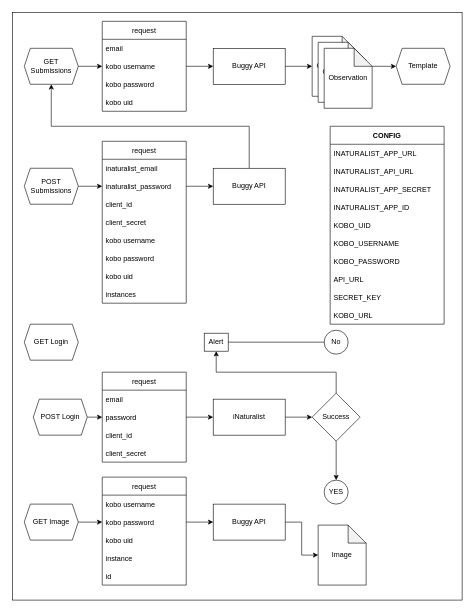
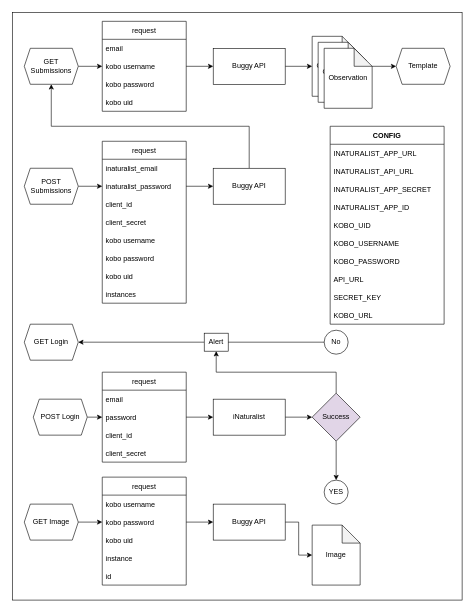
none -> (83, 342)
(336, 417) -> (336, 417)
(342, 555) -> (336, 555)
